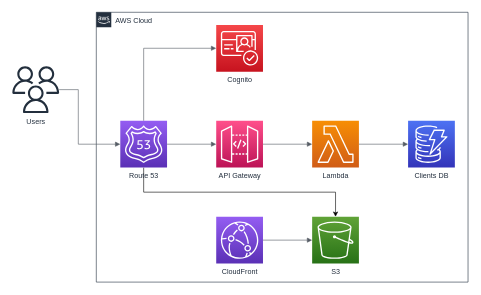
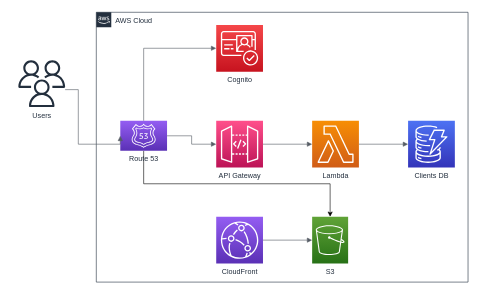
(36, 90) -> (42, 84)
(144, 144) -> (144, 136)
(336, 240) -> (330, 240)
